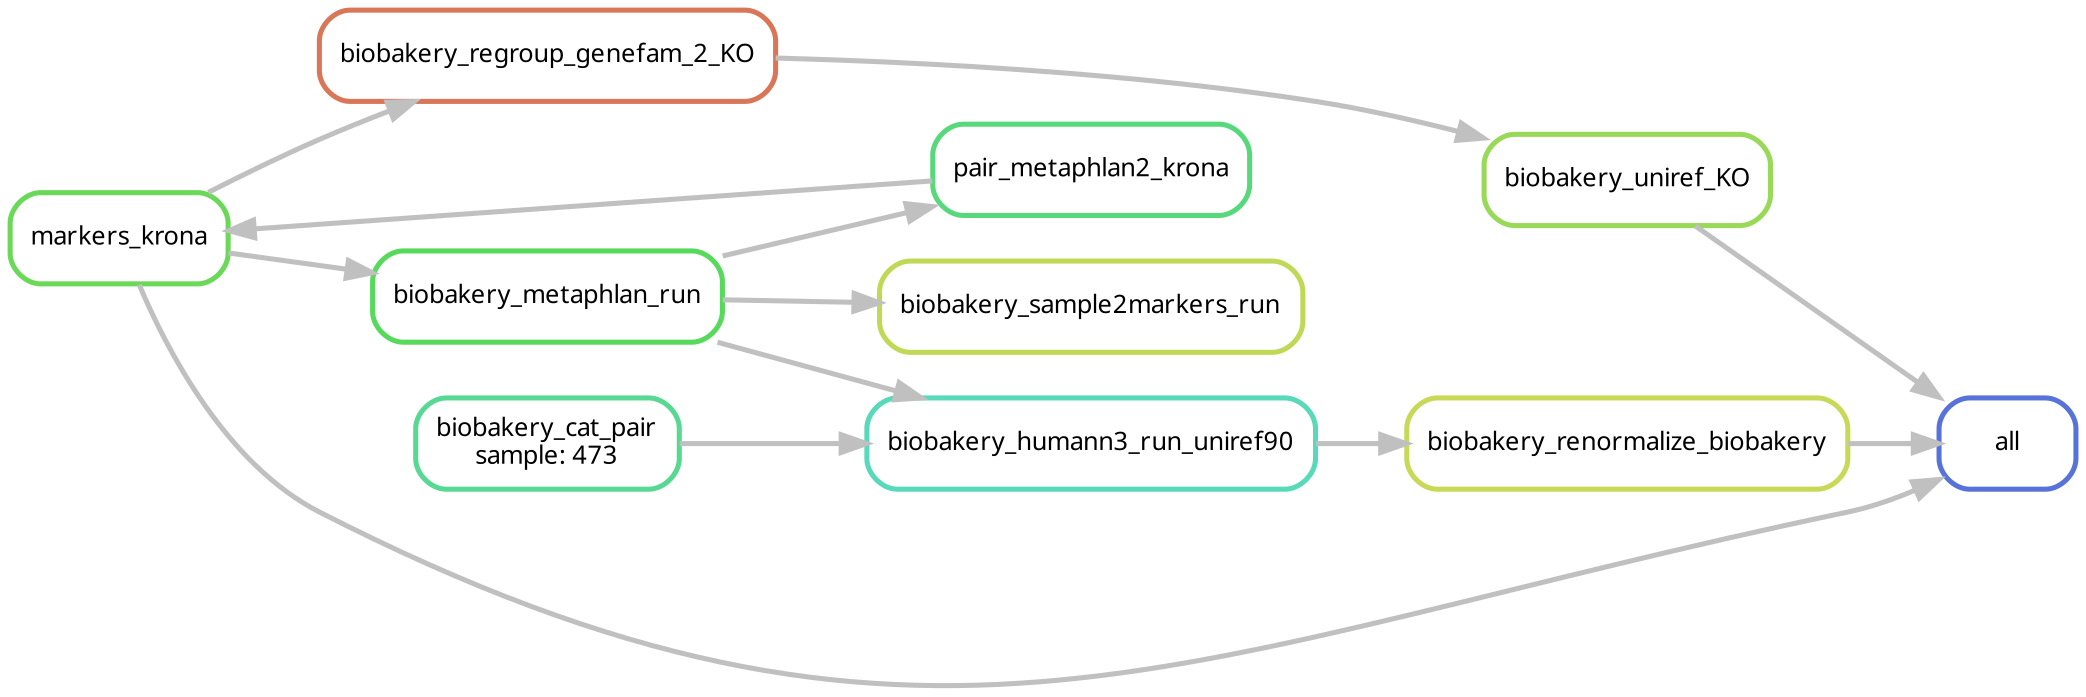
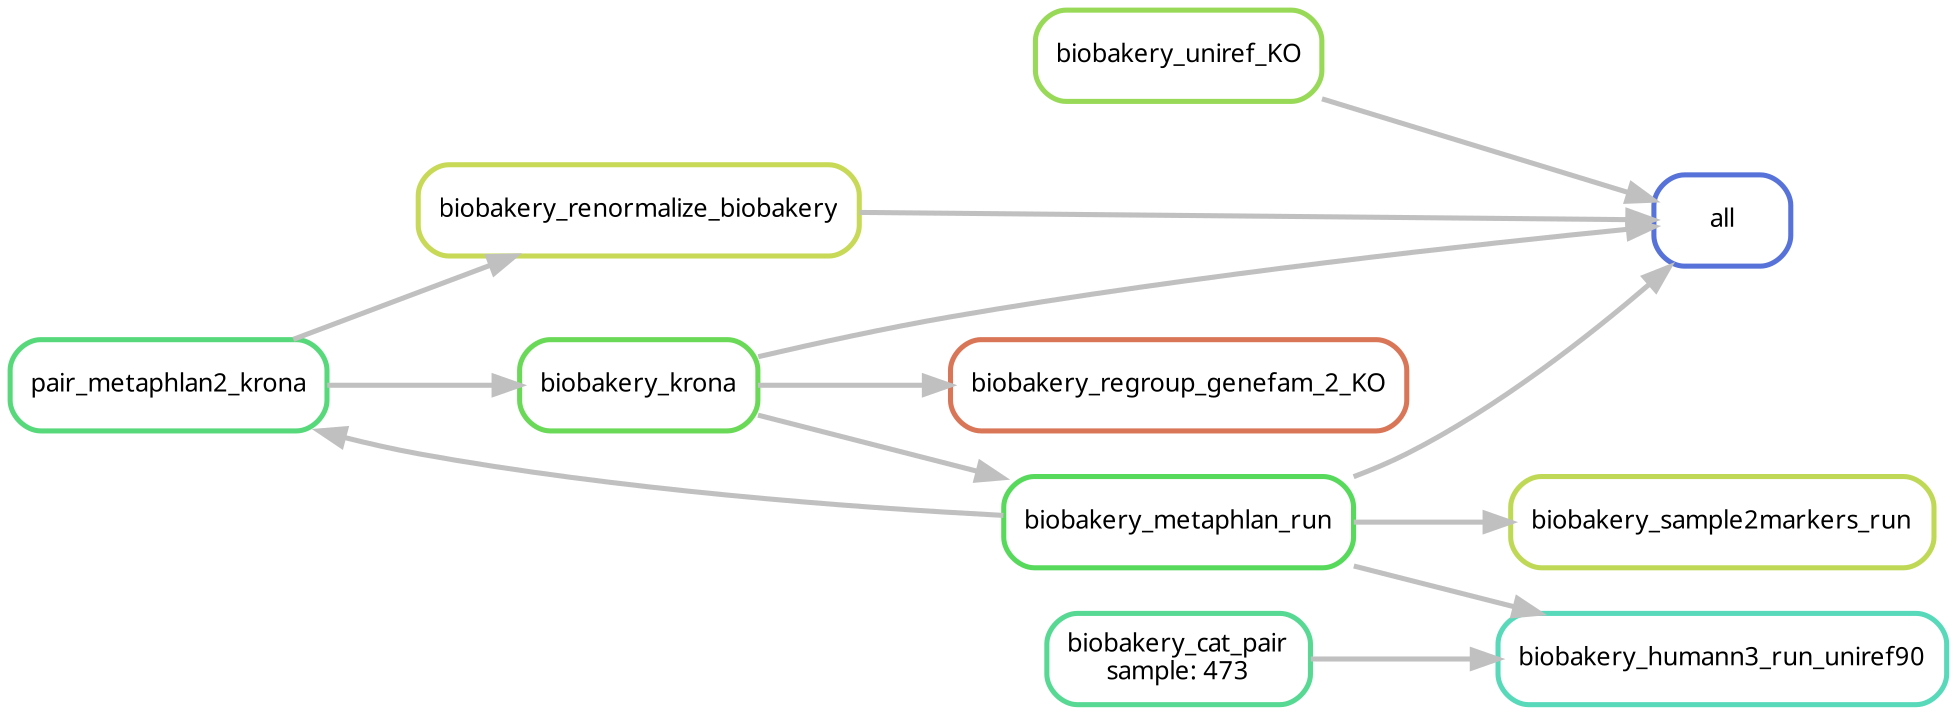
(1119, 78) -> none
(119, 238) -> (639, 385)
none -> (1509, 392)
(1348, 444) -> (392, 302)
